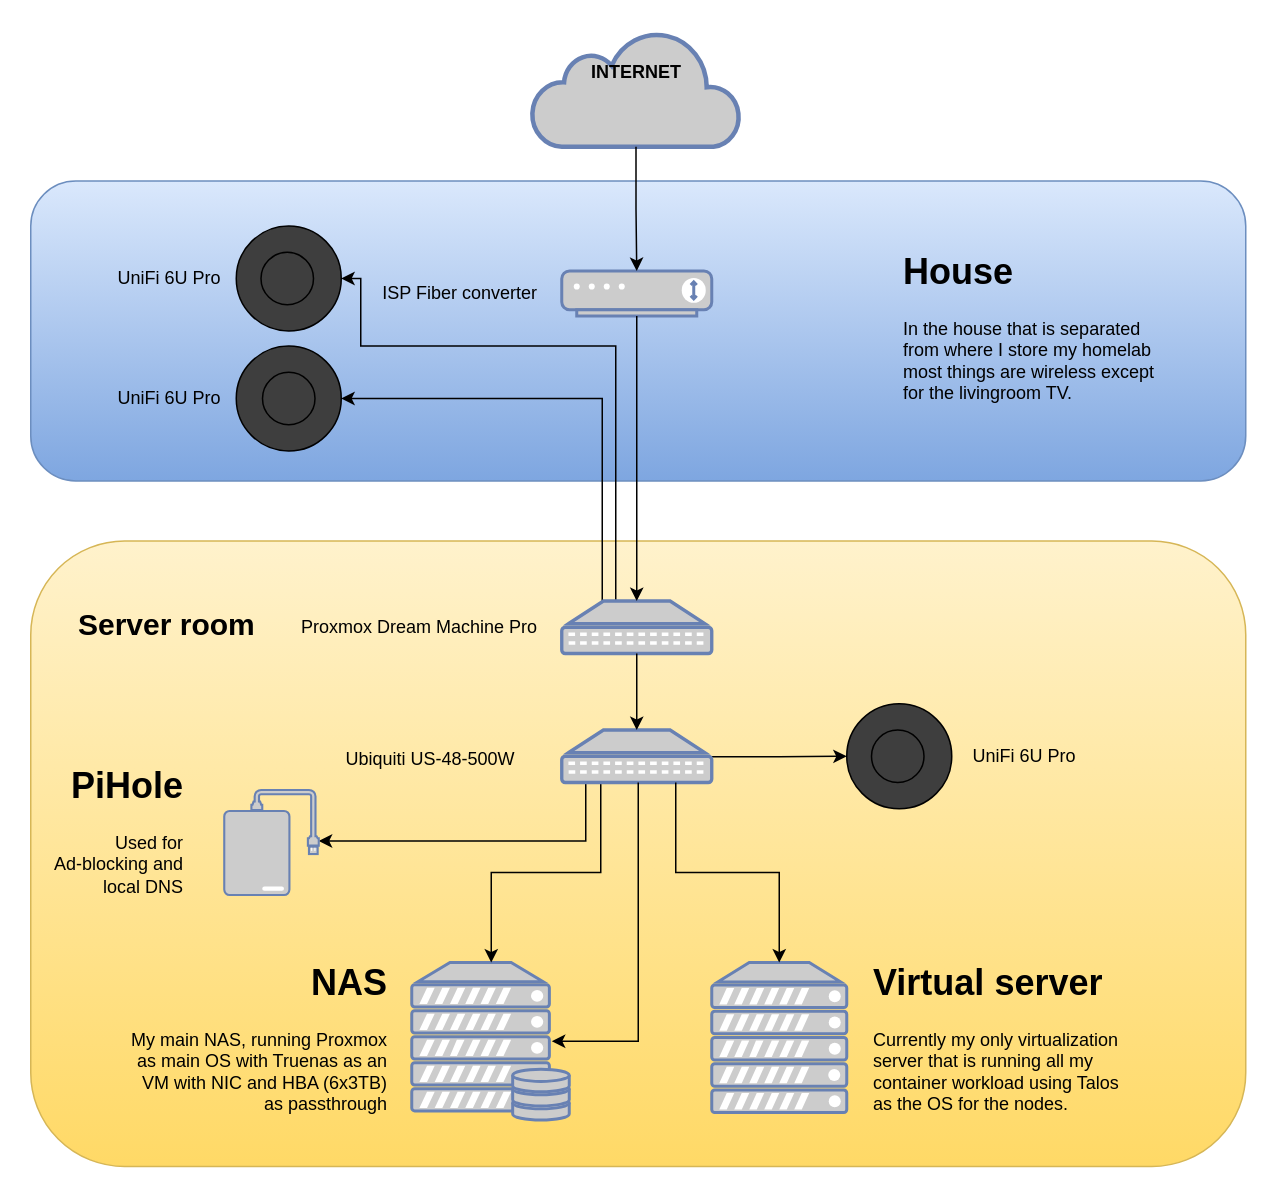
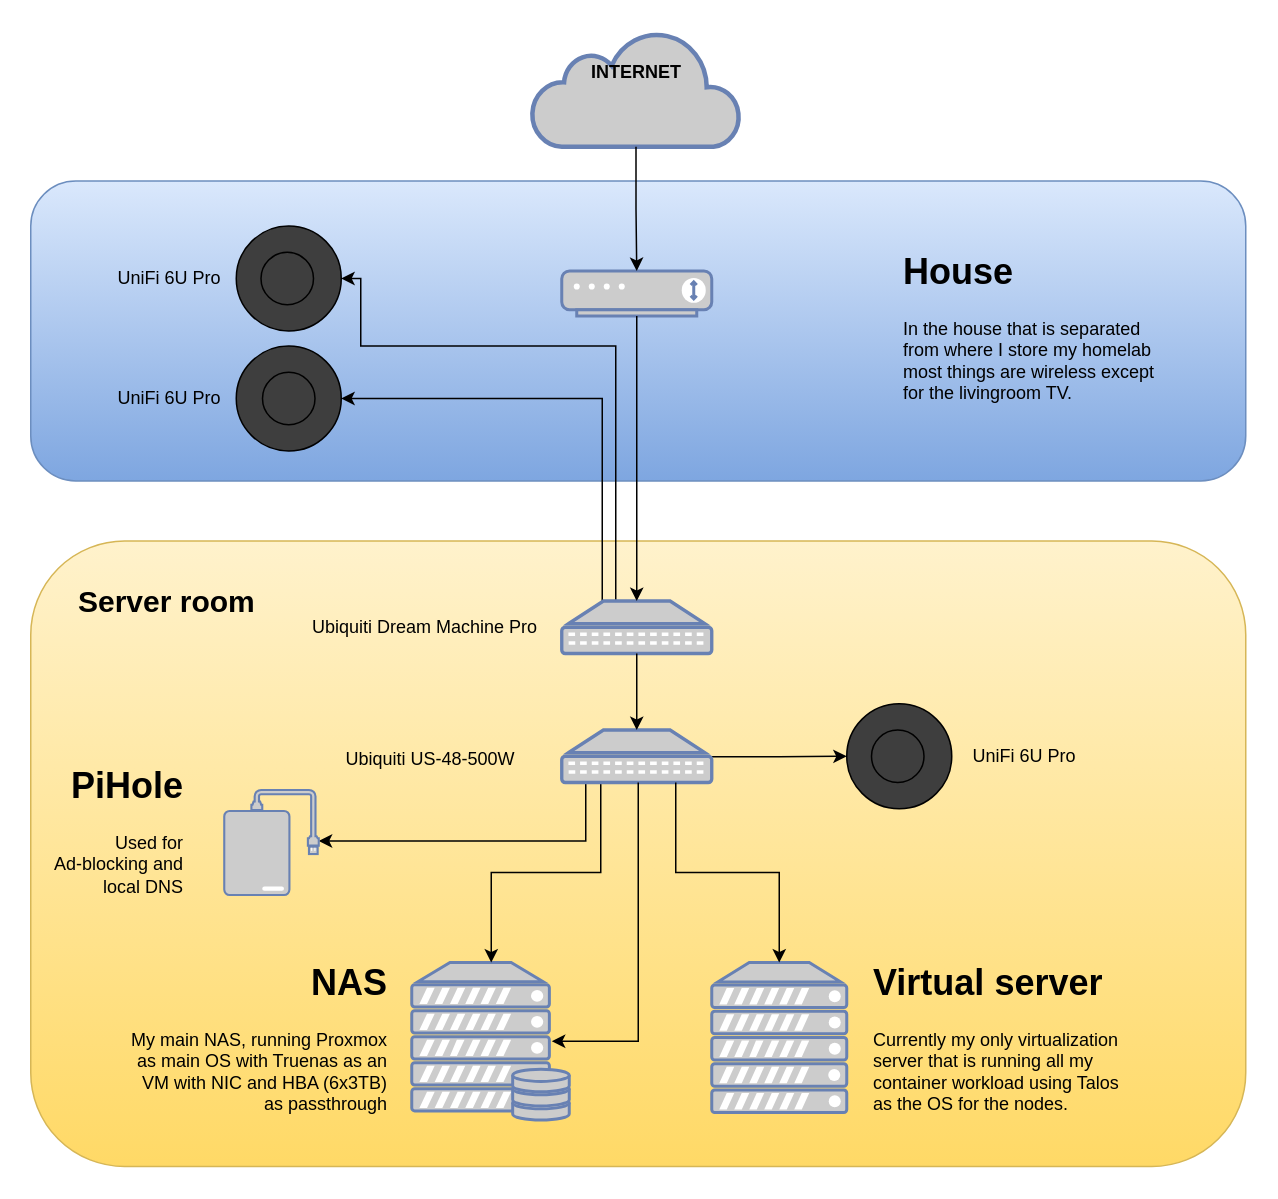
(458, 293) -> none
(173, 623) -> (173, 601)
(421, 628) -> (423, 628)
